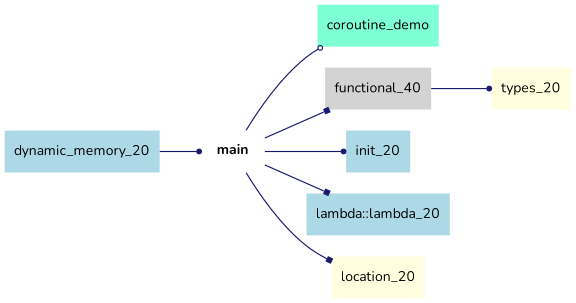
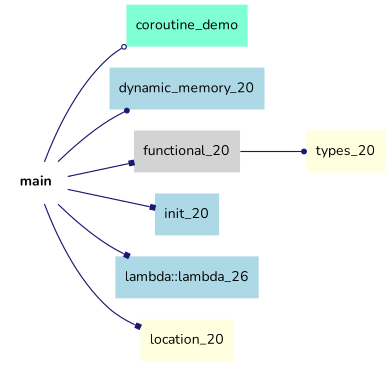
(378, 89) -> (187, 151)
(178, 151) -> (89, 134)
(303, 151) -> (108, 198)
(378, 214) -> (187, 277)
